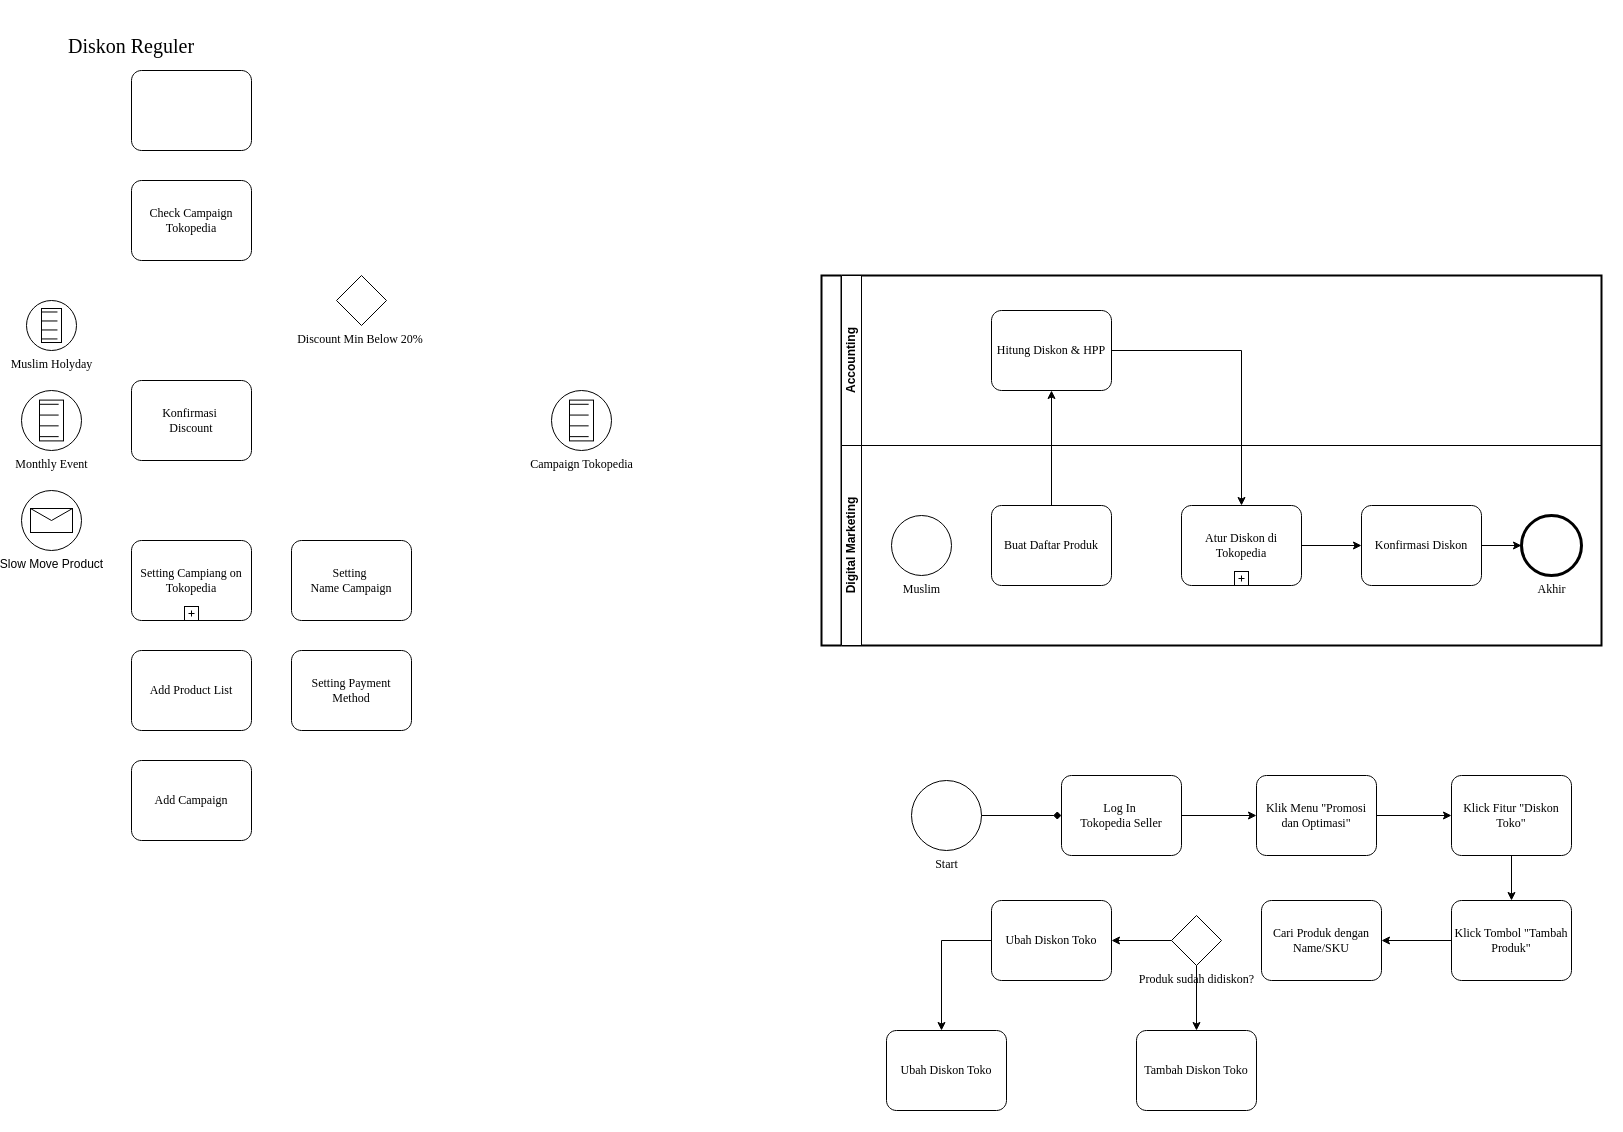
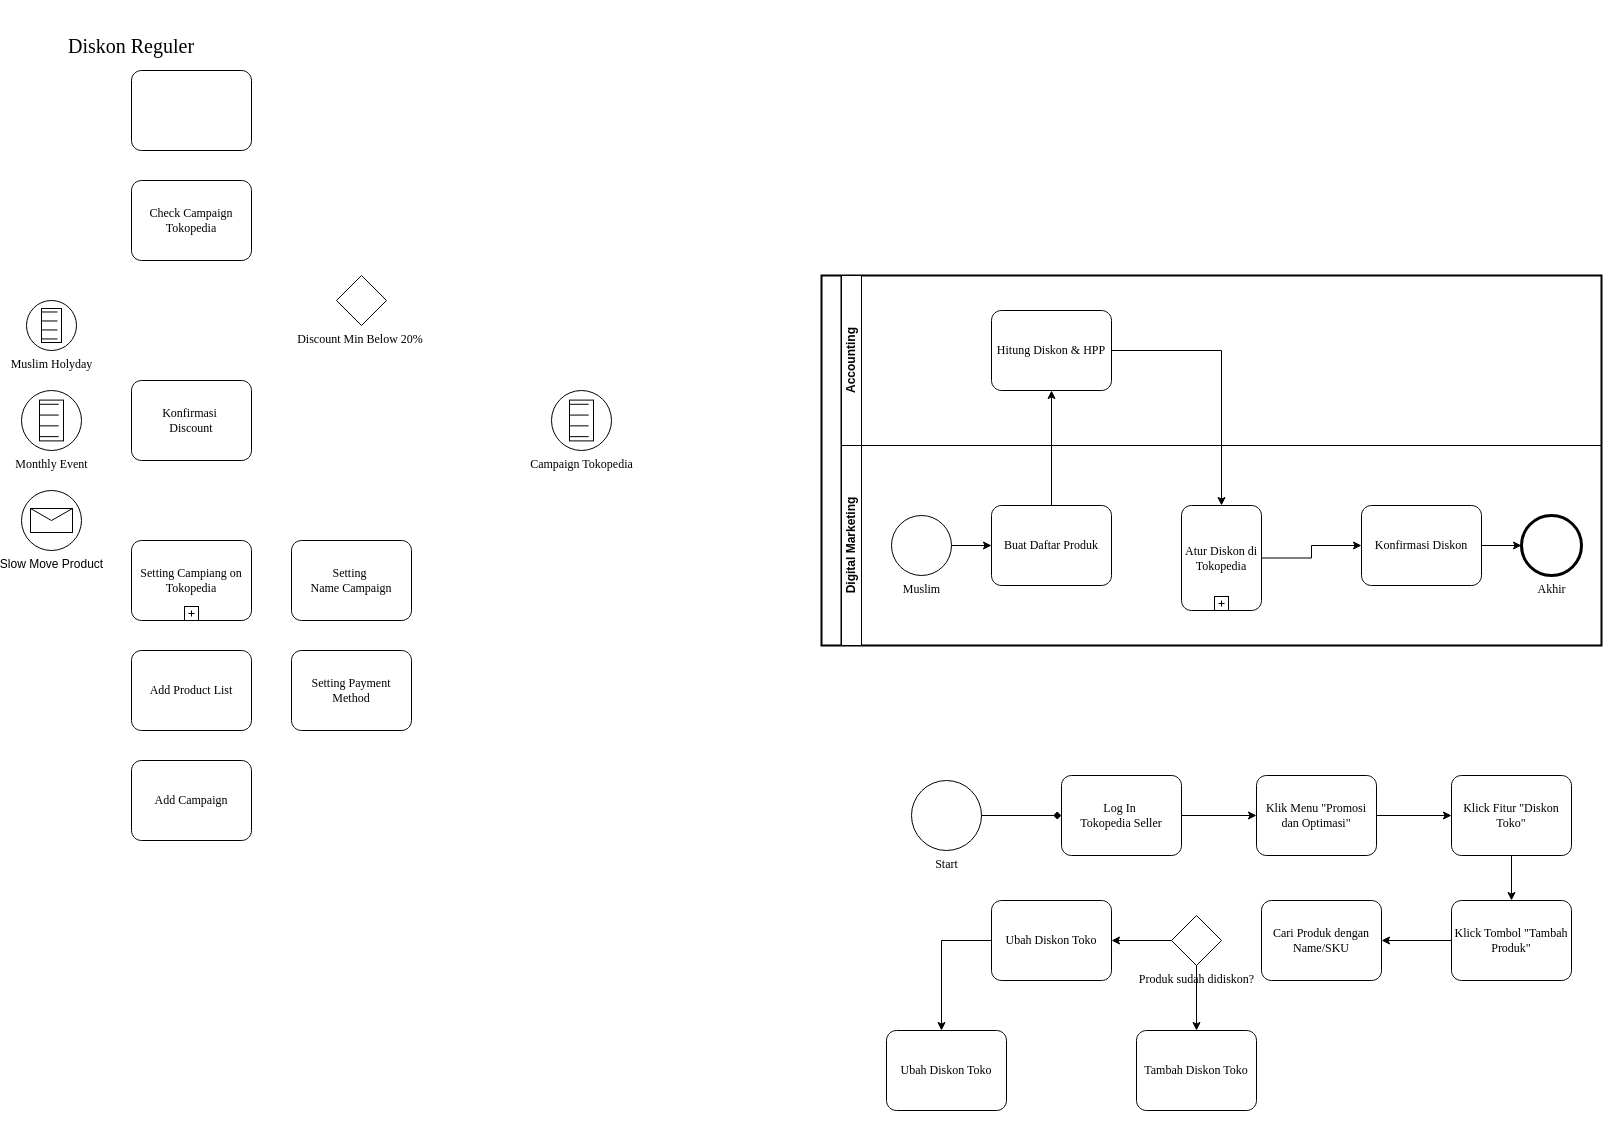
none -> (968, 546)
(1242, 546) -> (1222, 558)
